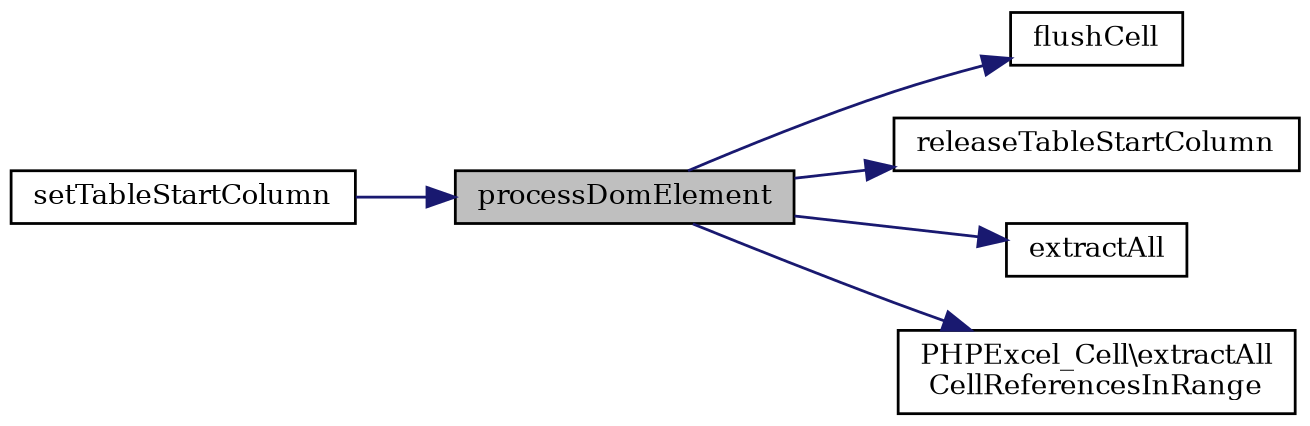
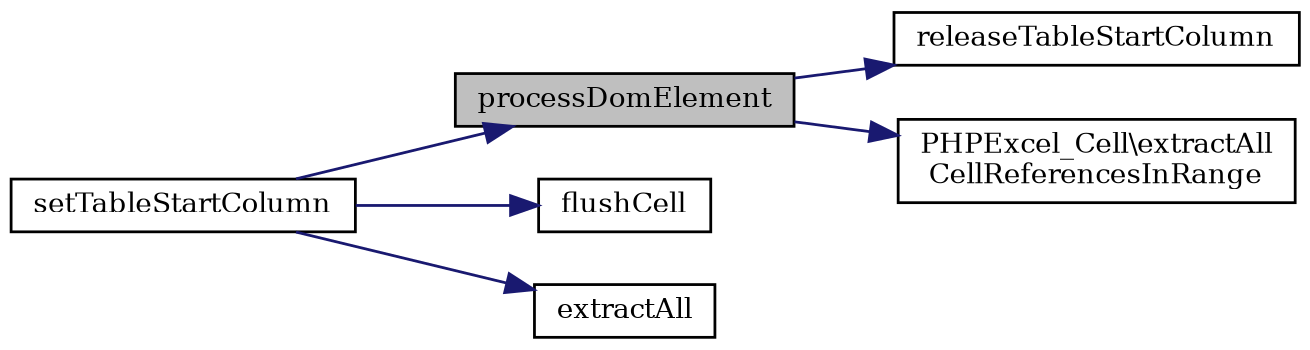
(834, 113) -> (433, 205)
(887, 226) -> (401, 258)
